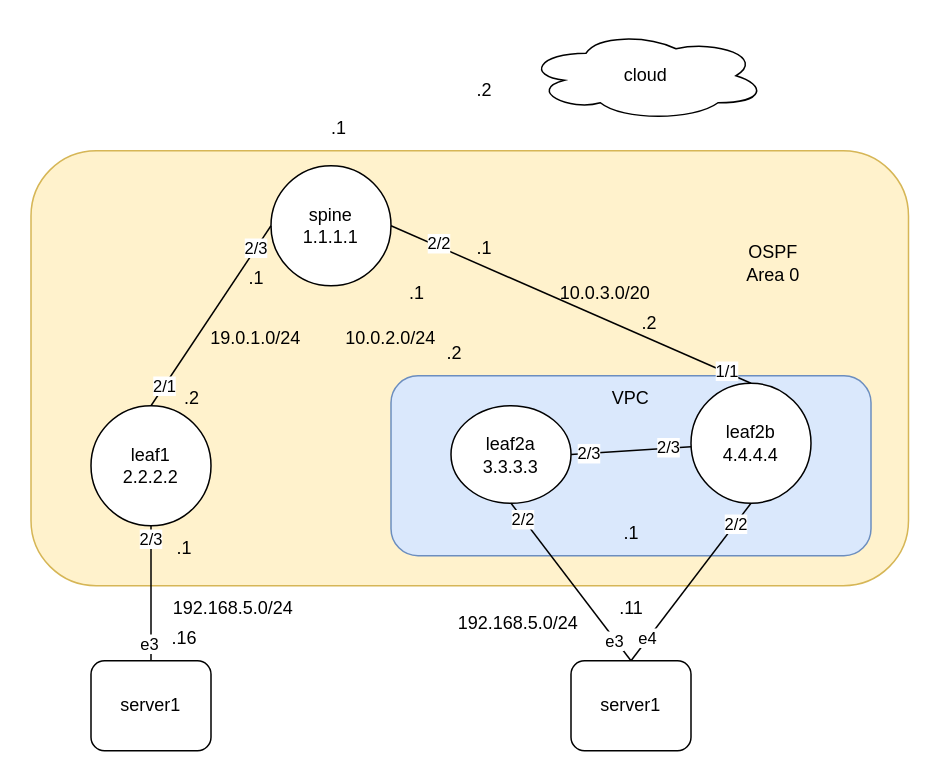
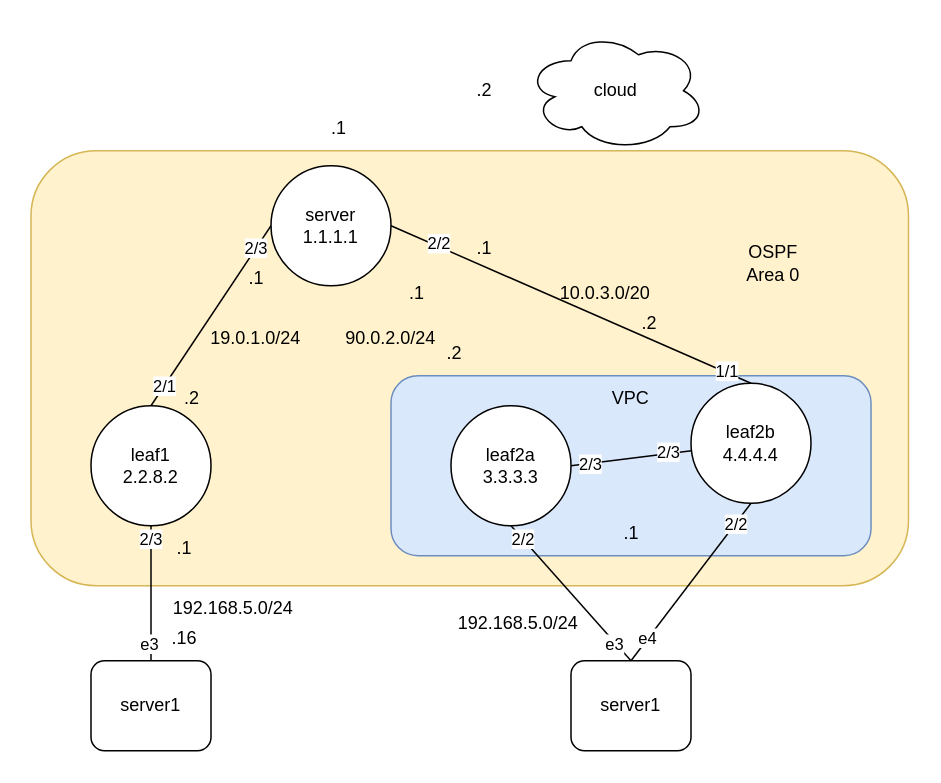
(646, 76) -> (616, 91)
(331, 226) -> (331, 226)
(391, 338) -> (391, 338)
(511, 455) -> (511, 466)
(151, 466) -> (151, 466)
(631, 608) -> none
